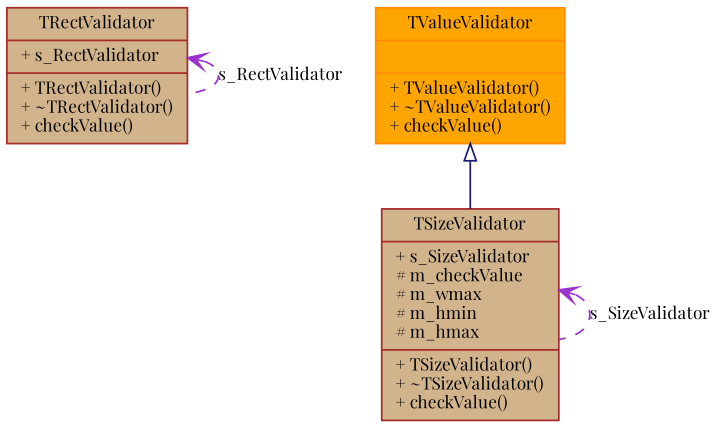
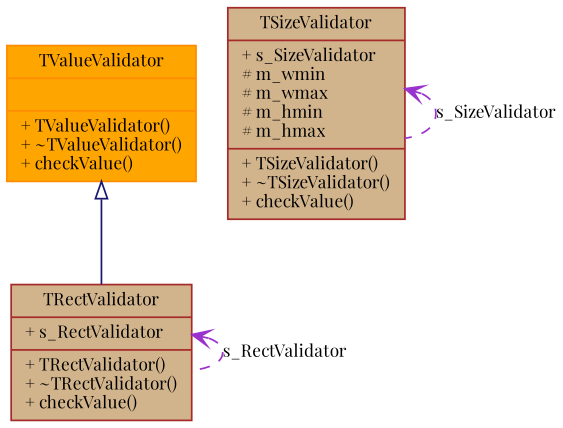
(470, 185) -> (101, 242)
(460, 276) -> (284, 75)
